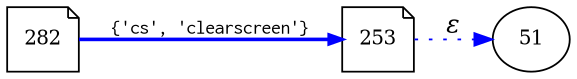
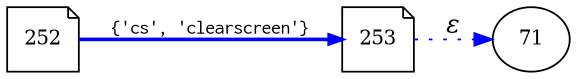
(43, 39) -> (43, 39)
(531, 39) -> (531, 39)
